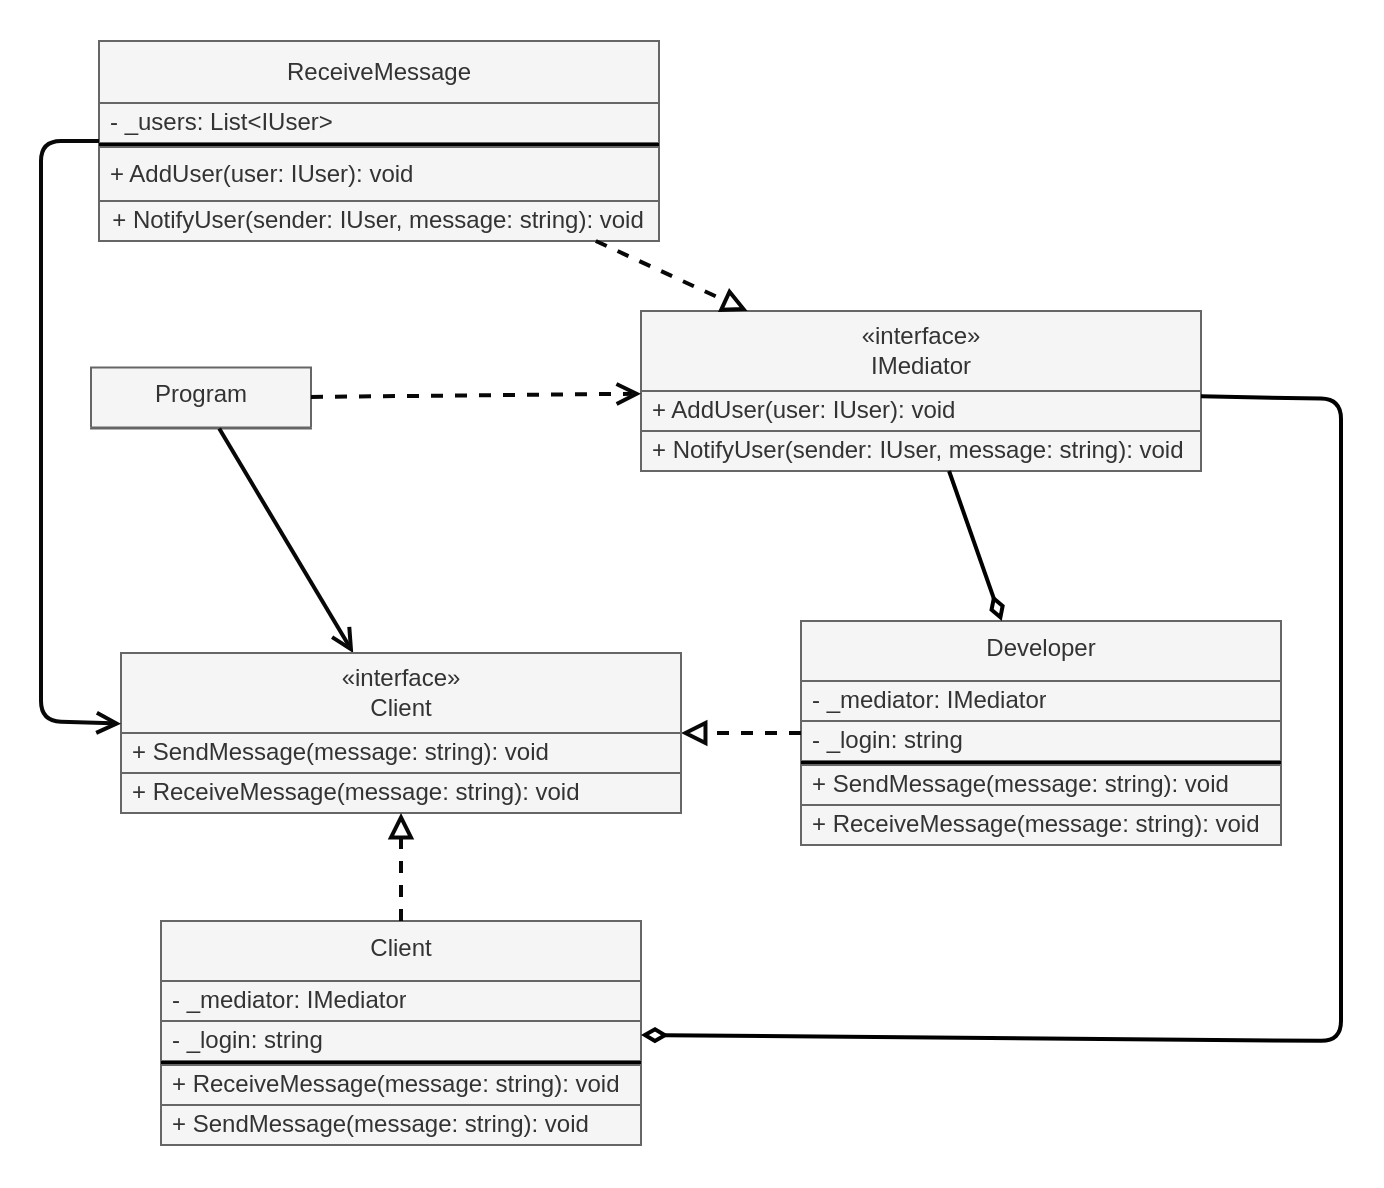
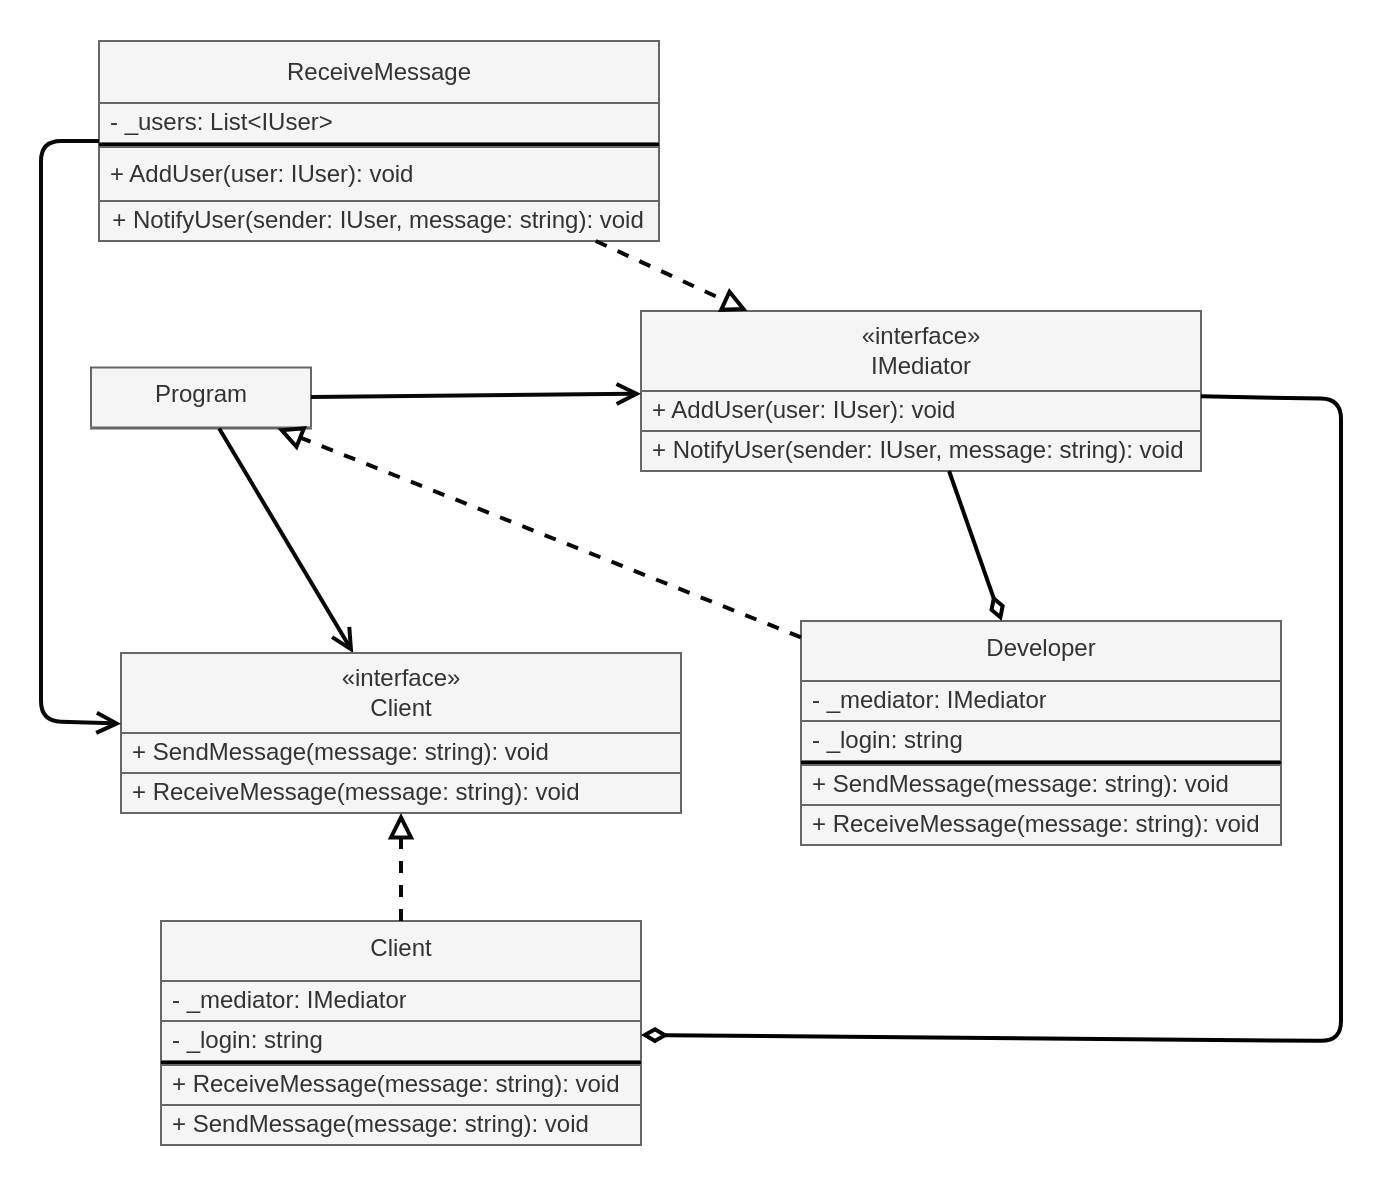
(328, 397) -> (328, 397)
(718, 733) -> (617, 564)
